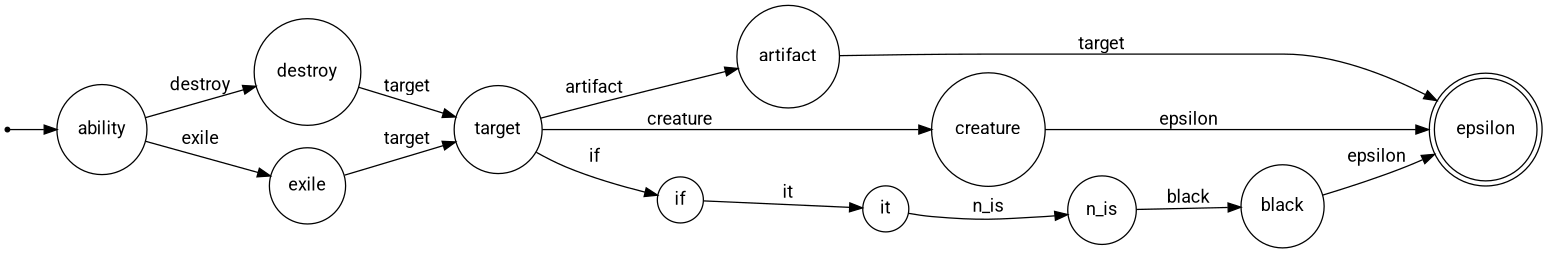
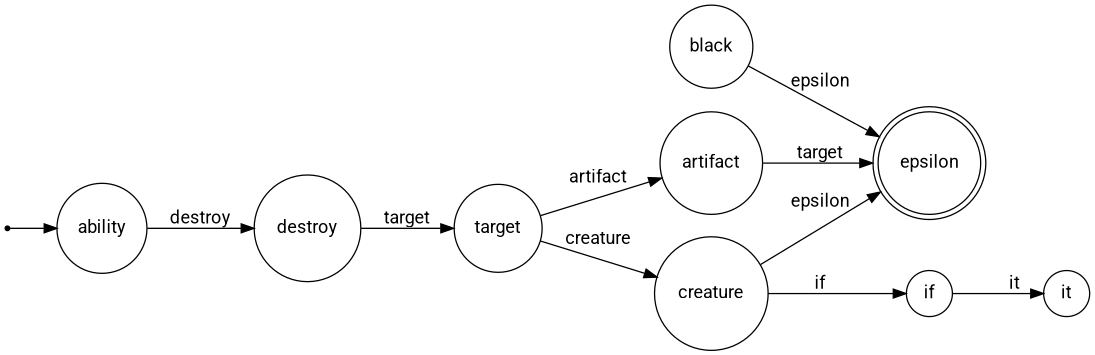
(589, 176) -> (831, 294)
(307, 186) -> none
(1102, 210) -> none
